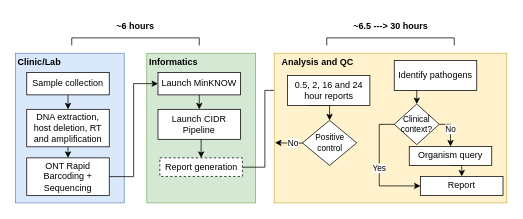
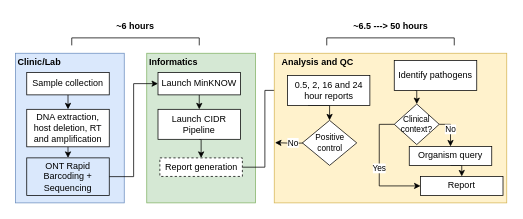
(391, 27) -> (391, 27)
(68, 177) -> (68, 177)
